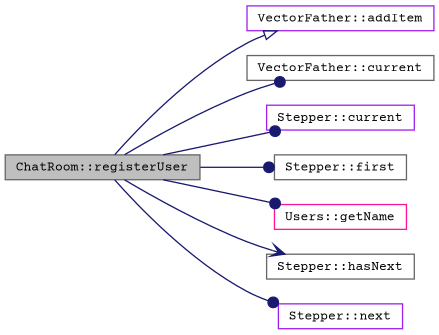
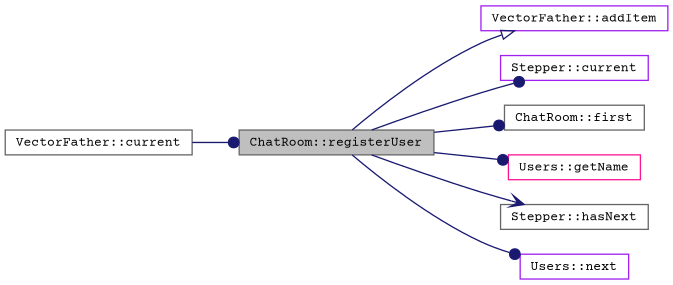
(198, 115) -> (210, 142)
(340, 167) -> (574, 118)
(340, 316) -> (574, 267)
